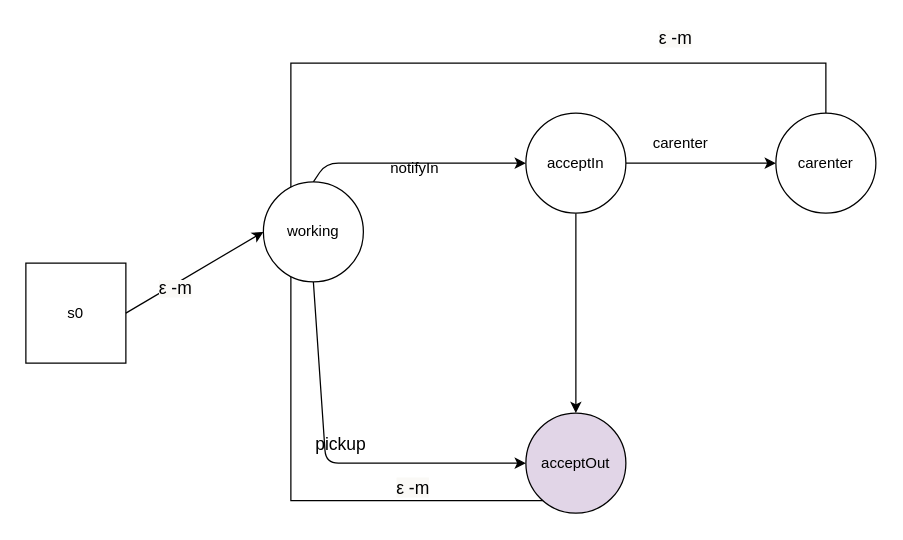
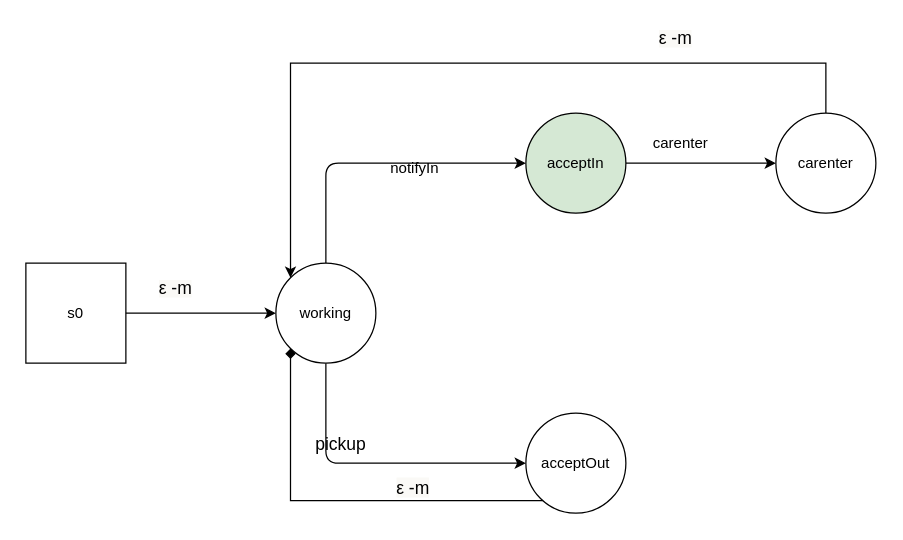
(576, 163) -> (576, 163)
(313, 232) -> (326, 313)
(576, 309) -> none
(576, 463) -> (576, 463)
